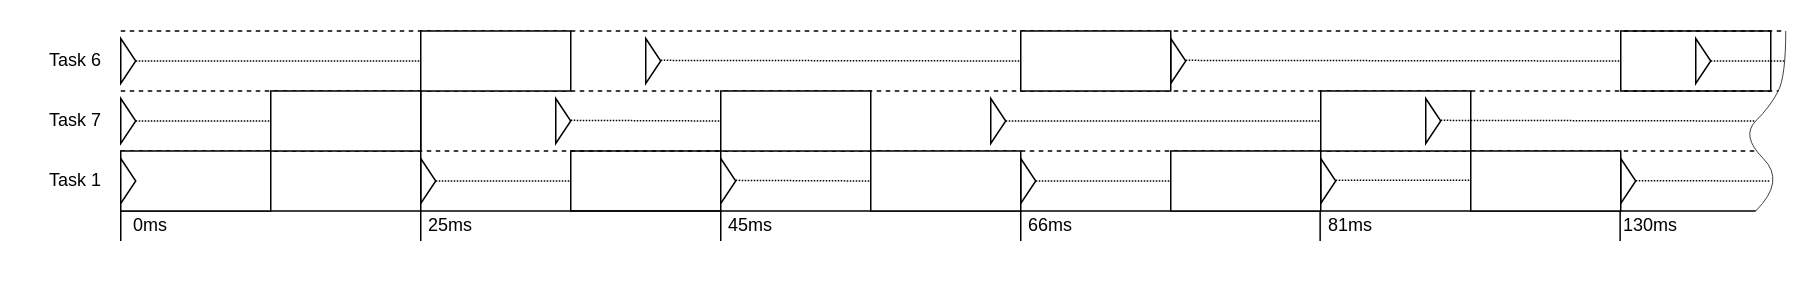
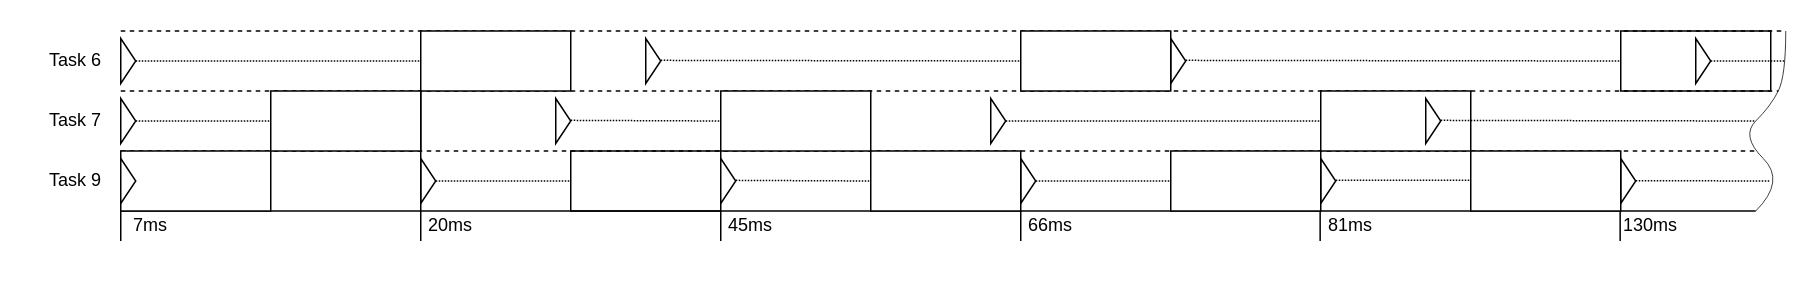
(76, 181) -> (76, 181)
(151, 226) -> (151, 226)
(451, 226) -> (451, 226)
